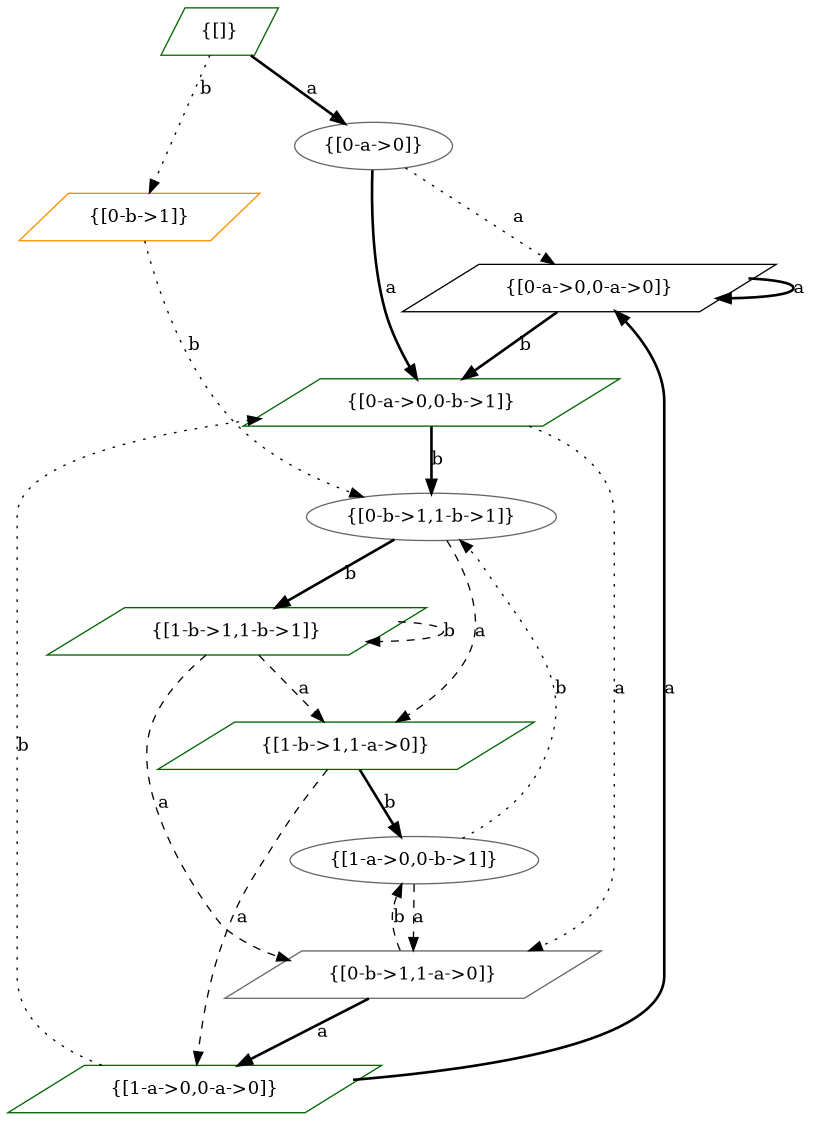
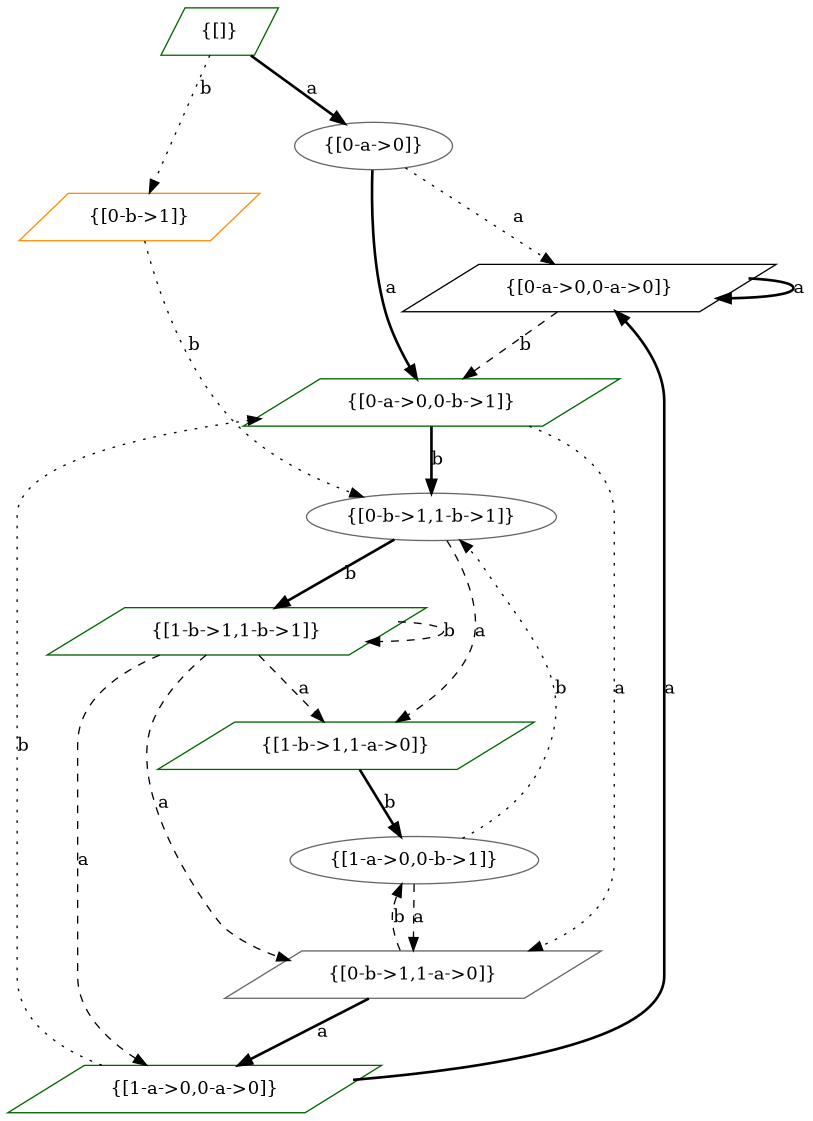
(516, 341) -> (516, 341)
(240, 901) -> (78, 848)
